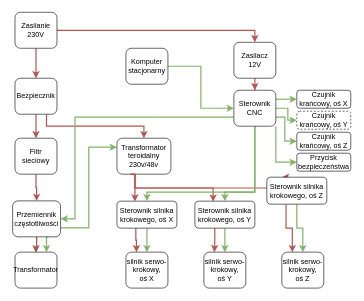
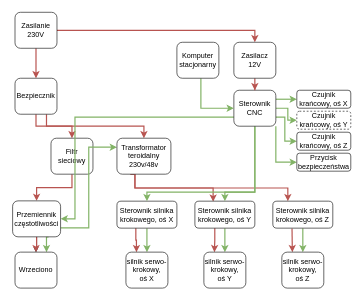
(147, 66) -> (198, 60)
(36, 156) -> (72, 156)
(297, 191) -> (303, 215)
(135, 193) -> none
(36, 270) -> (36, 270)
